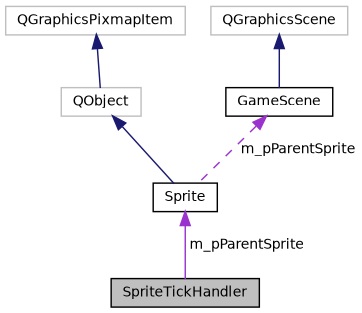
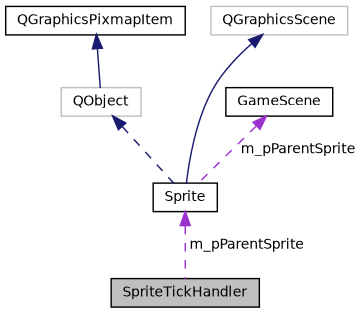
(95, 21) -> (95, 21)
(279, 69) -> (205, 107)
(148, 155) -> (148, 155)
(185, 252) -> (185, 252)
